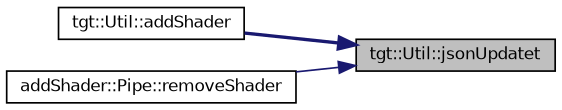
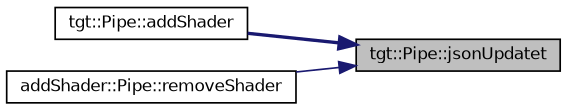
(151, 23) -> (151, 23)
(456, 55) -> (458, 55)
